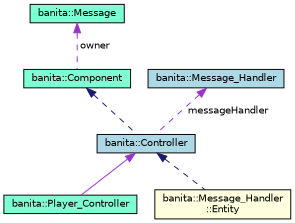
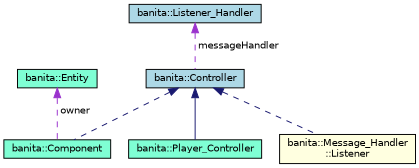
(77, 14) -> (57, 79)
(216, 79) -> (195, 14)
(115, 115) -> (122, 116)
(104, 177) -> (195, 119)
(223, 204) -> (348, 149)
